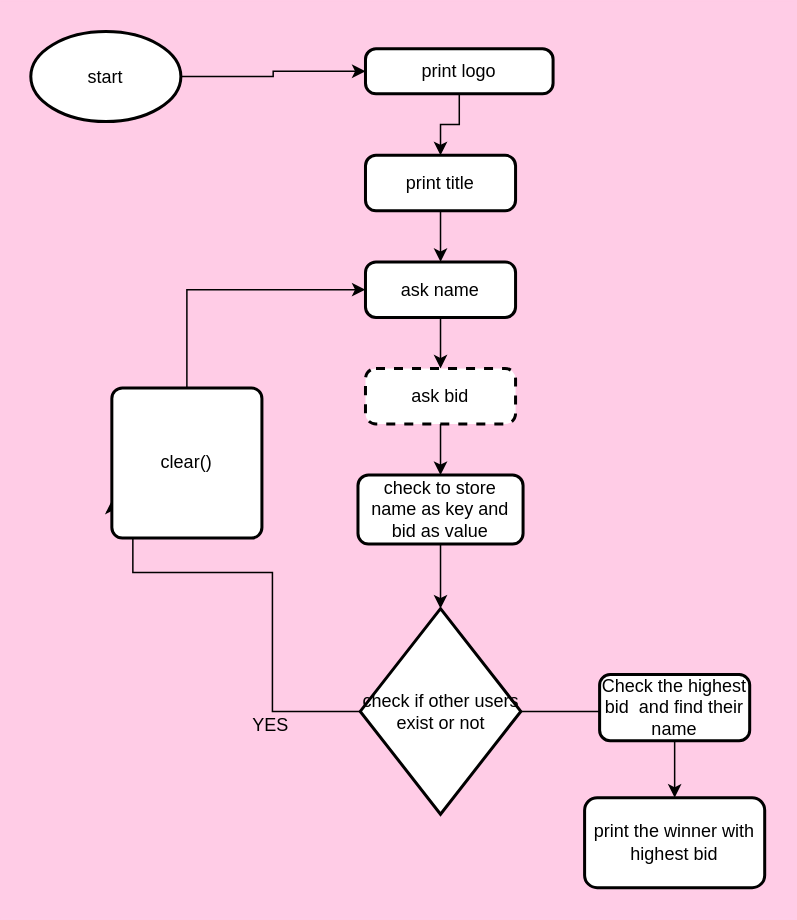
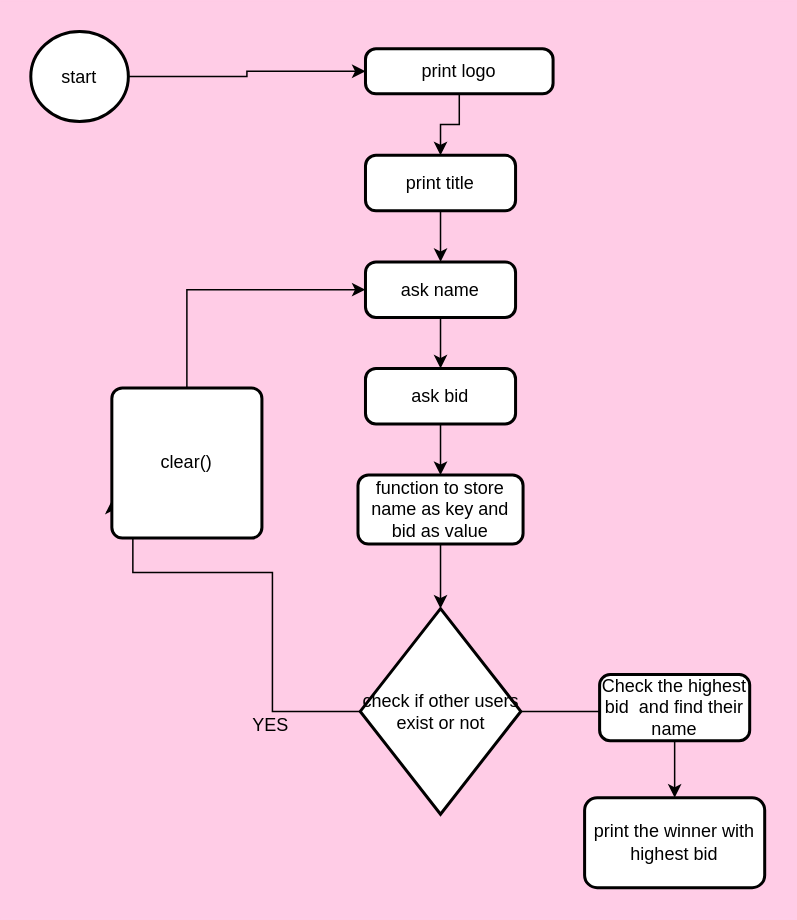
(106, 77) -> (80, 77)
(440, 396) -> (440, 396)
(440, 509) -> (440, 509)
